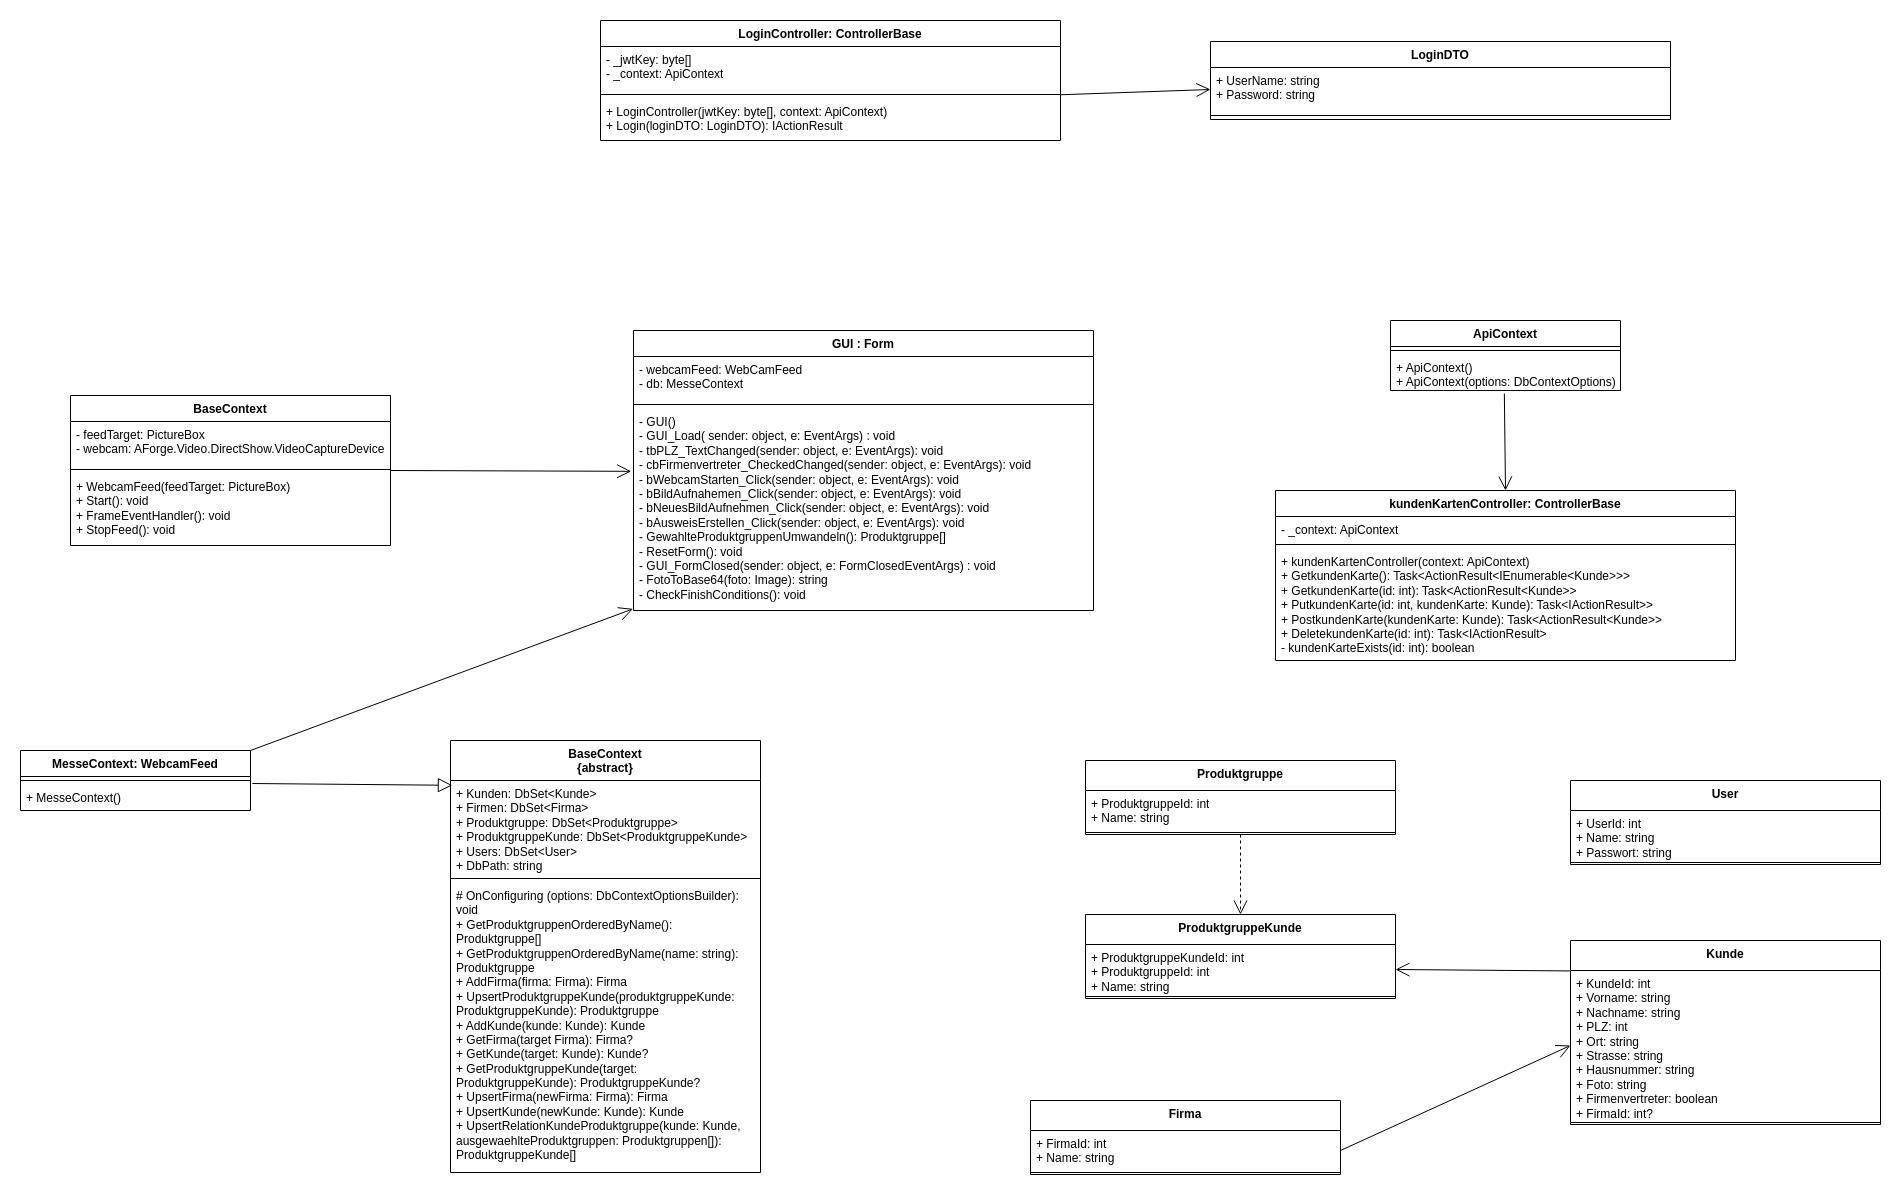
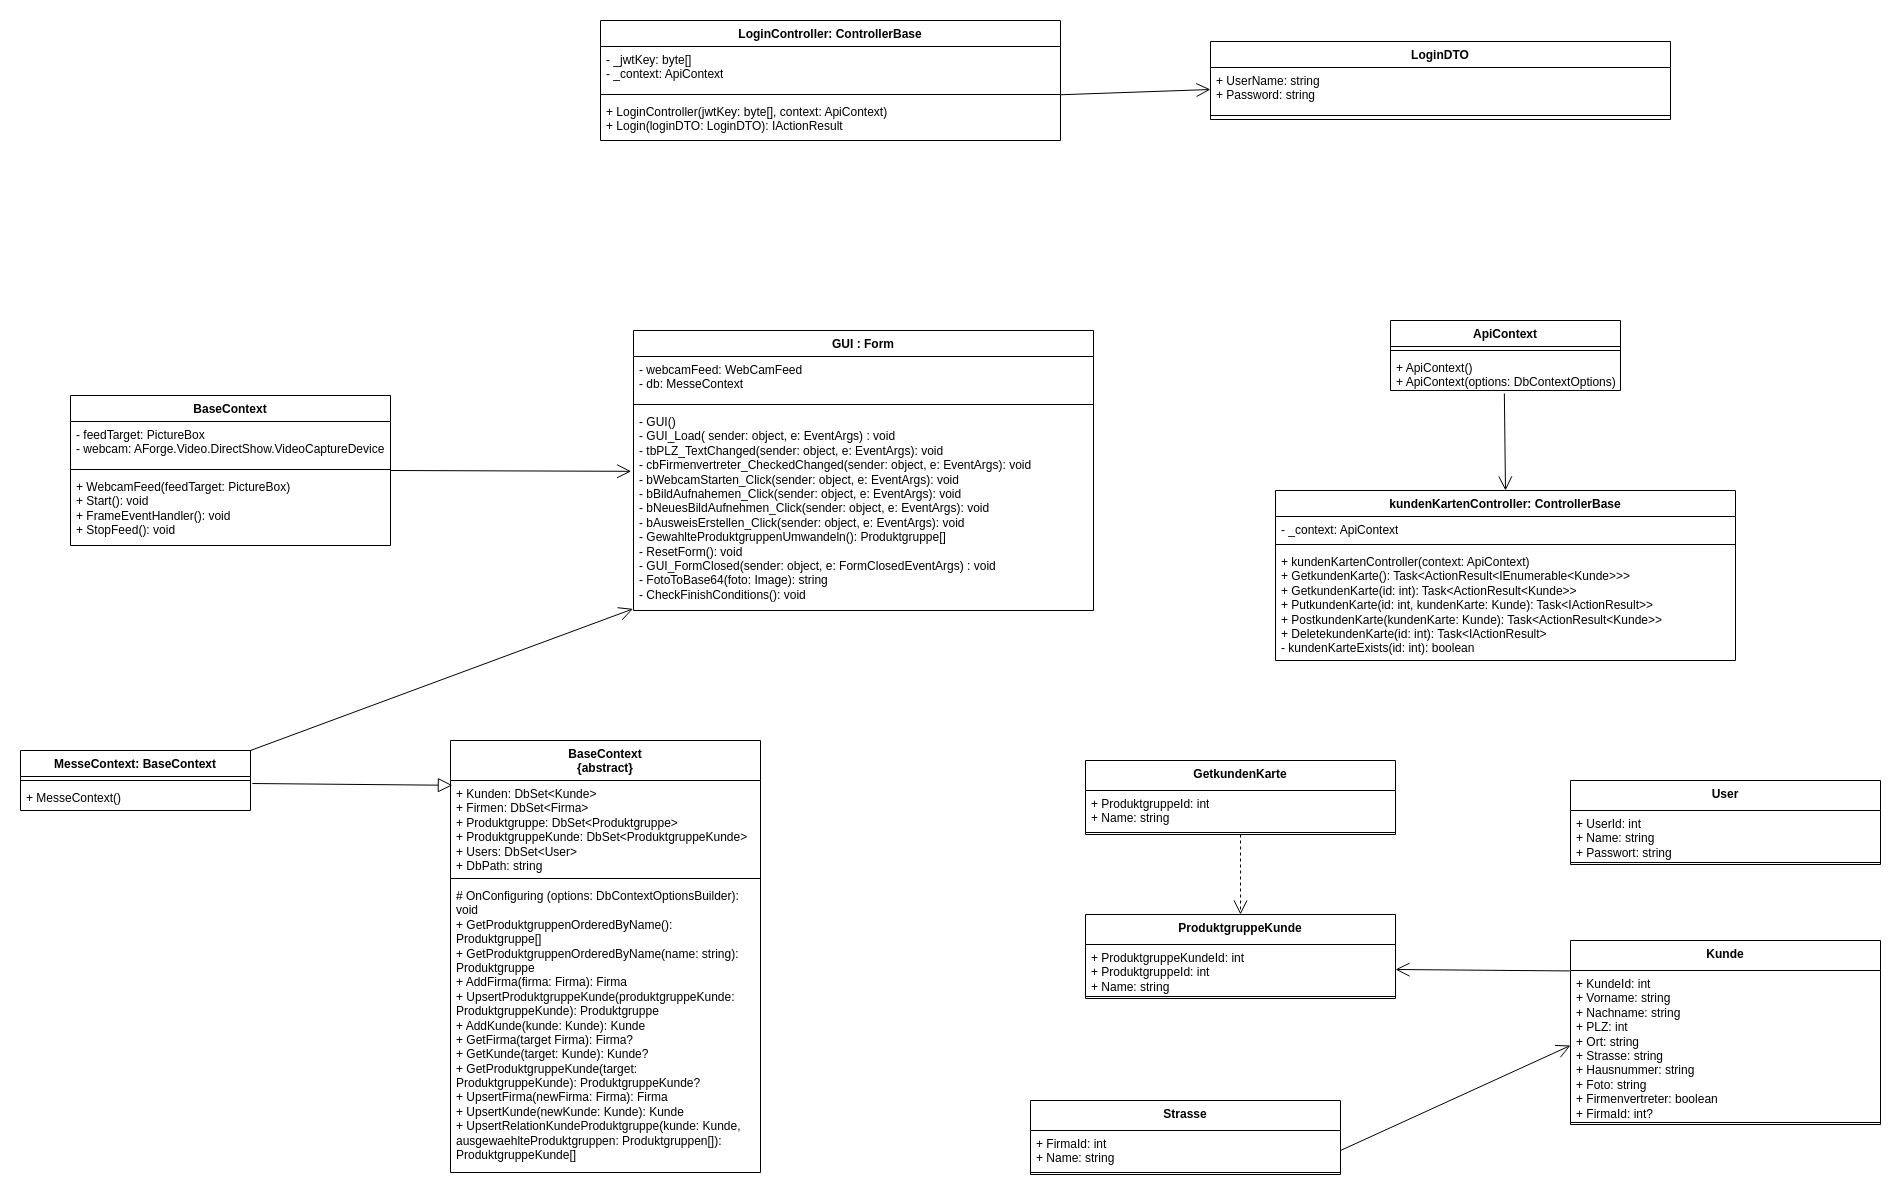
(136, 765) -> (136, 765)
(1241, 775) -> (1241, 775)
(1186, 1115) -> (1186, 1115)
